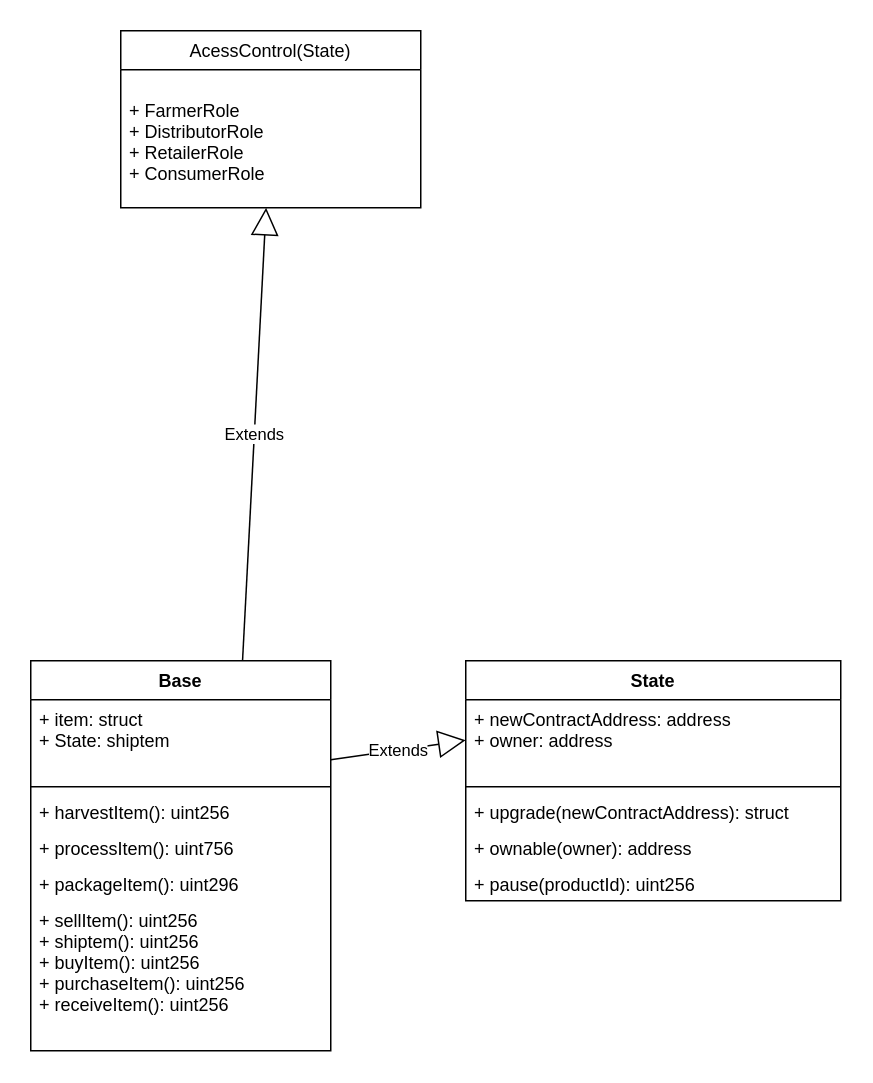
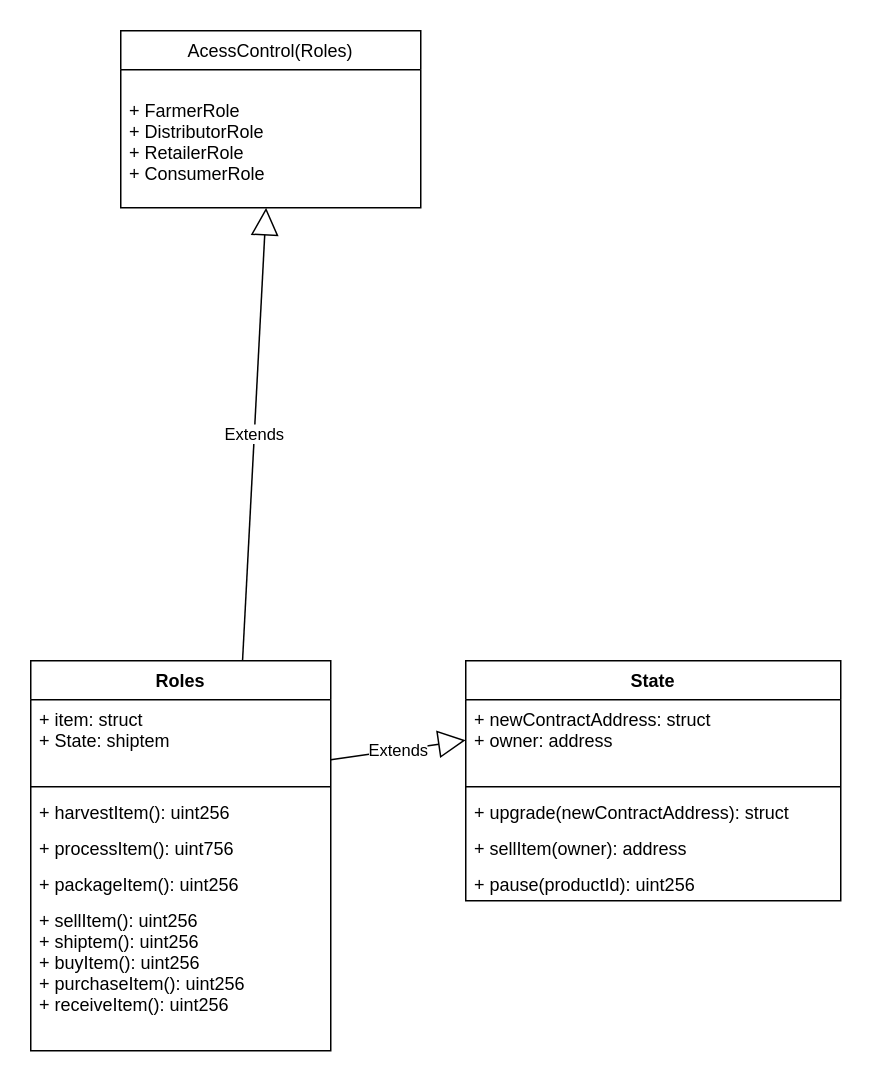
(270, 51) -> (270, 51)
(180, 681) -> (180, 681)
(613, 720) -> (608, 720)
(591, 849) -> (593, 849)
(151, 885) -> (151, 885)
